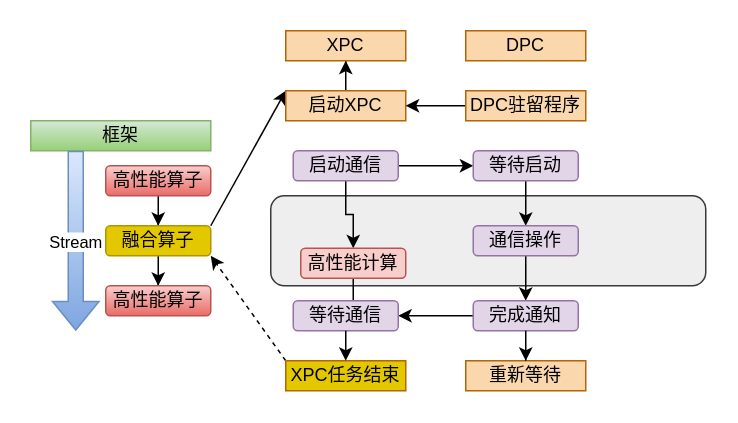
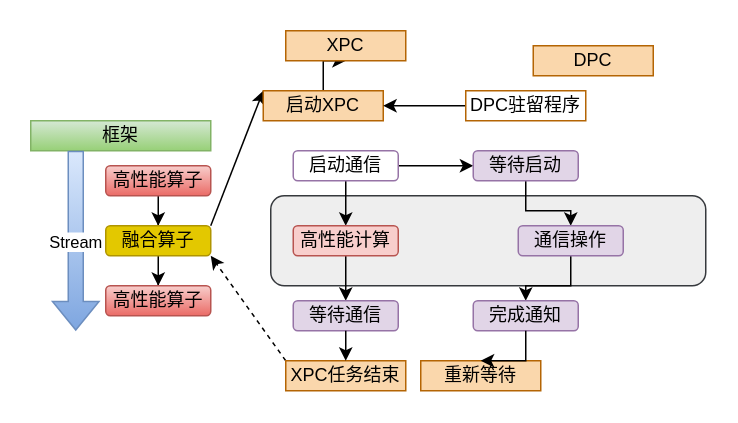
(526, 46) -> (593, 61)
(346, 106) -> (323, 106)
(526, 106) -> (526, 106)
(346, 166) -> (346, 166)
(526, 241) -> (571, 241)
(353, 263) -> (346, 241)
(441, 316) -> none
(346, 376) -> (346, 376)
(526, 376) -> (481, 376)
